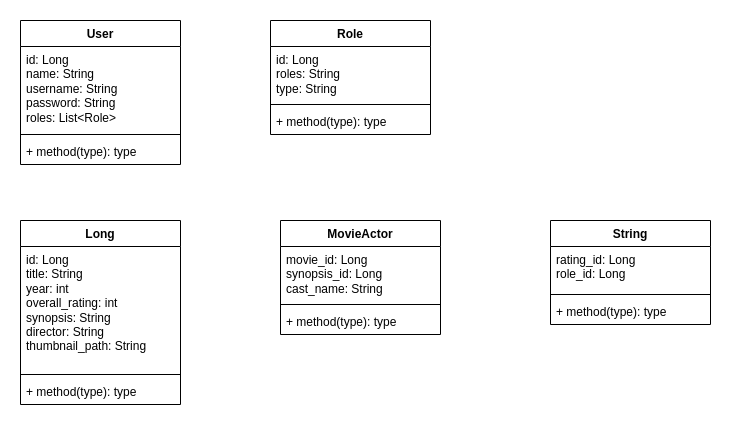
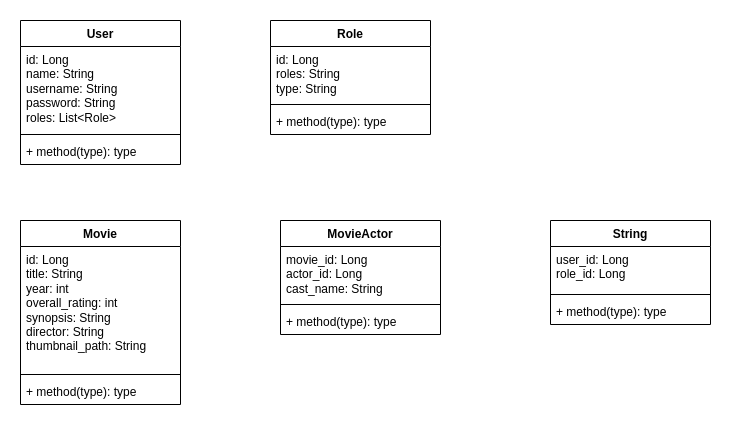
(101, 235) -> (101, 235)
(601, 268) -> (596, 268)
(339, 275) -> (339, 275)
